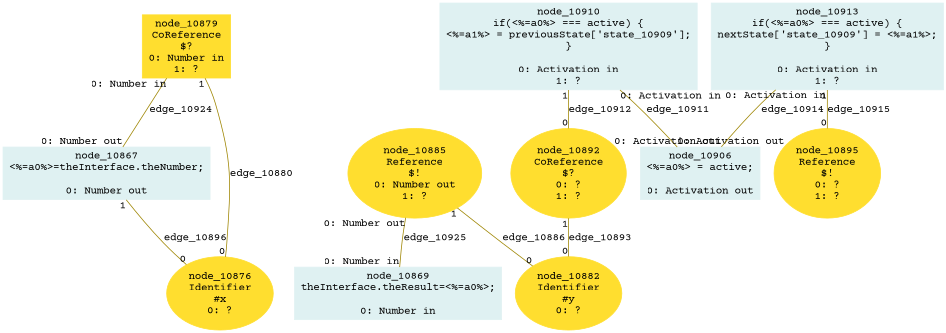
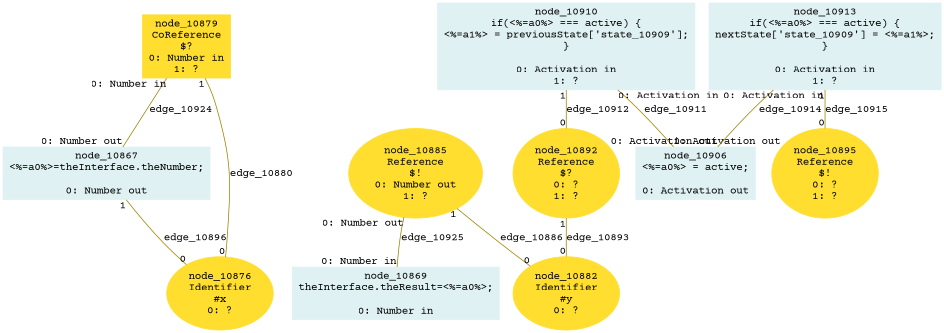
(569, 173) -> (566, 173)
